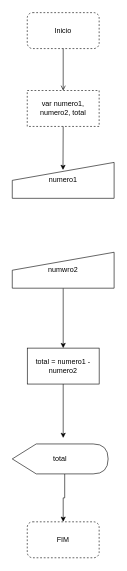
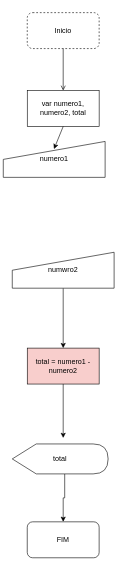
(63, 108) -> (63, 108)
(63, 180) -> (54, 159)
(63, 366) -> (63, 366)
(63, 540) -> (63, 540)
